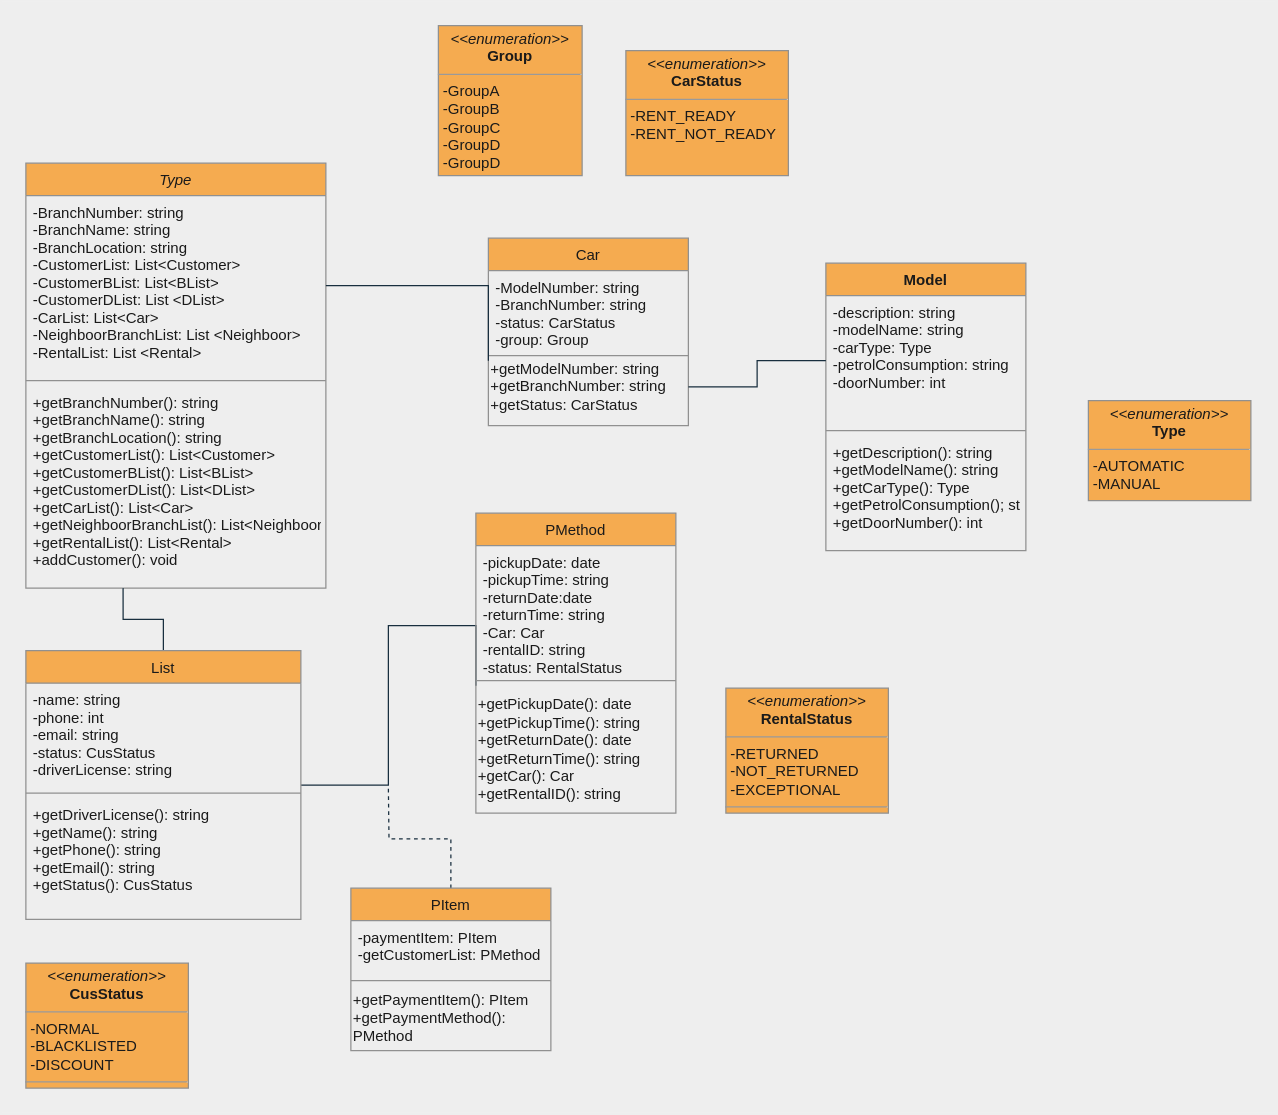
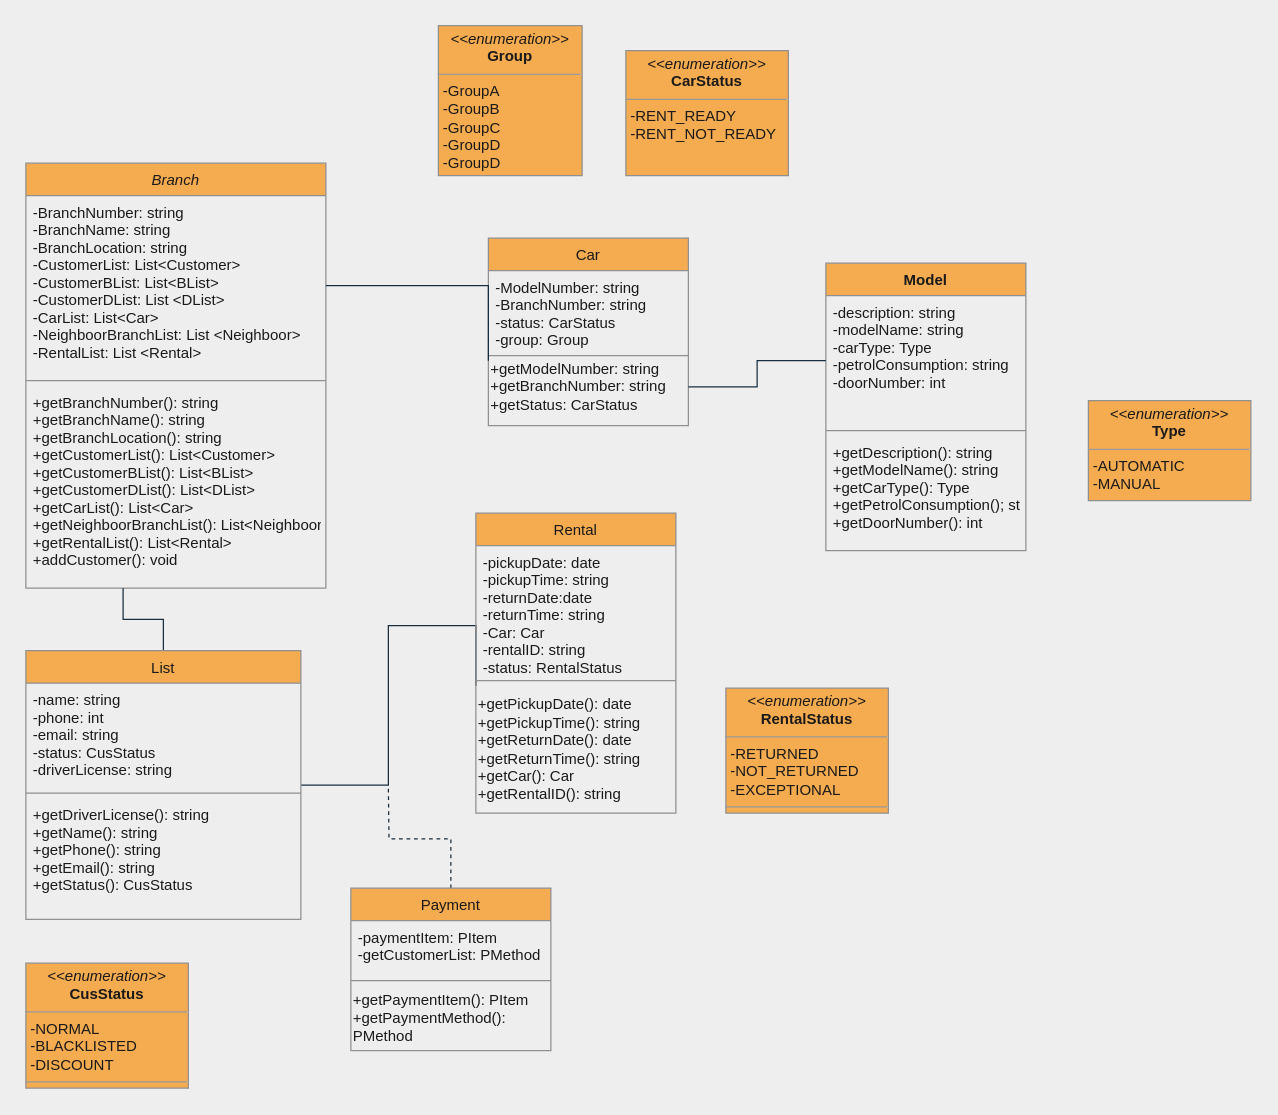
(175, 180) -> (175, 180)
(575, 530) -> (575, 530)
(450, 905) -> (450, 905)
